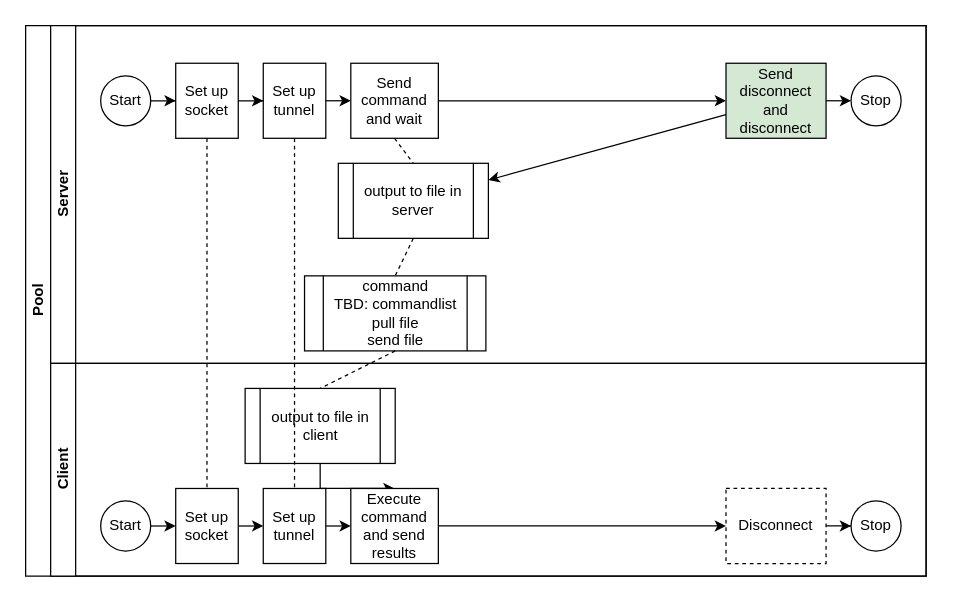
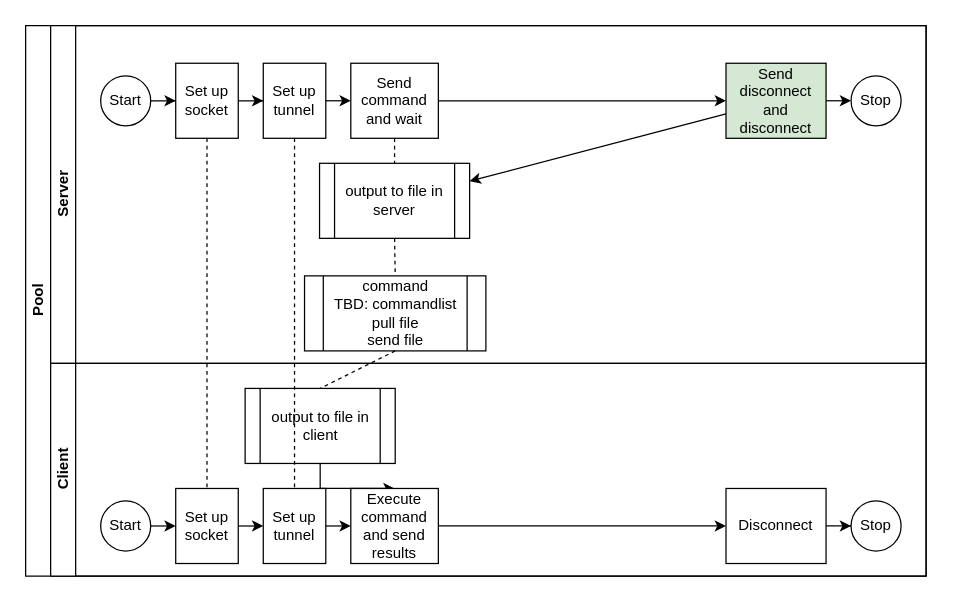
(413, 201) -> (394, 201)
(776, 526) -> (776, 526)
